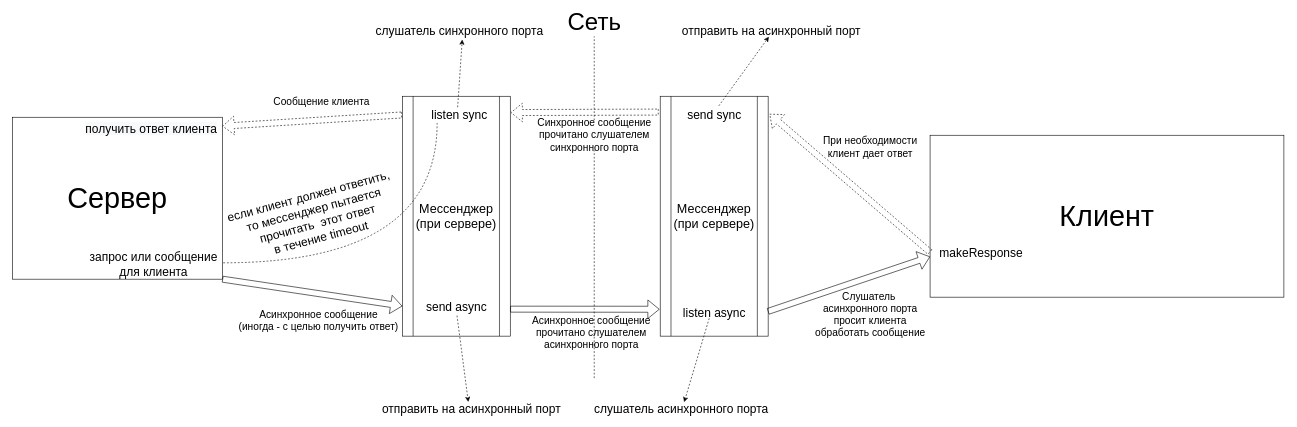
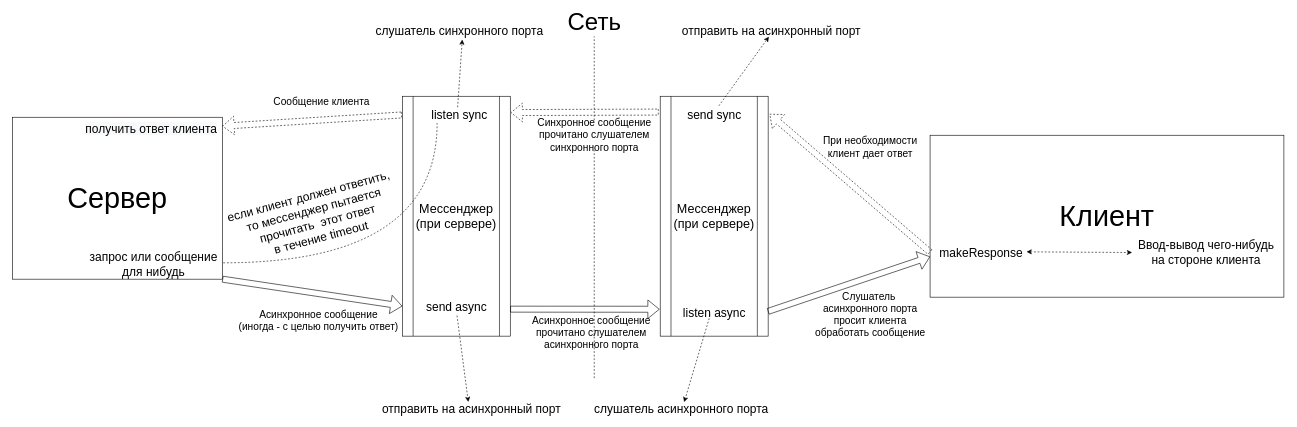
none -> (1206, 252)
none -> (1116, 253)
(154, 264) -> (154, 264)
